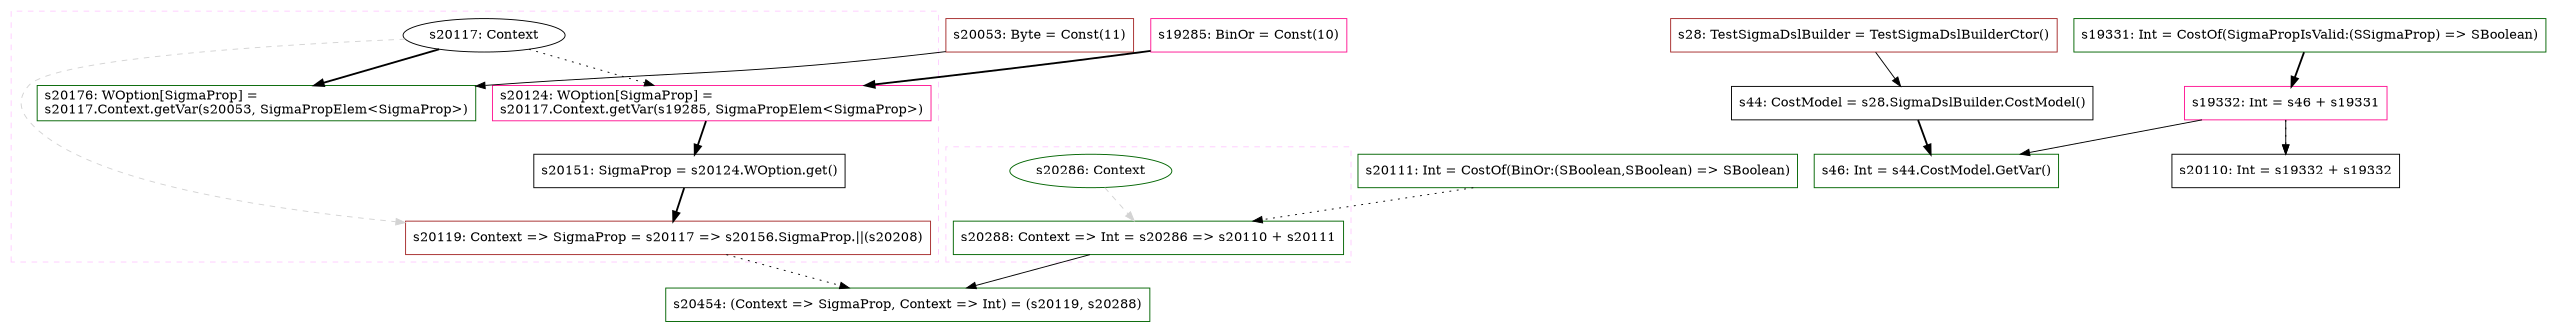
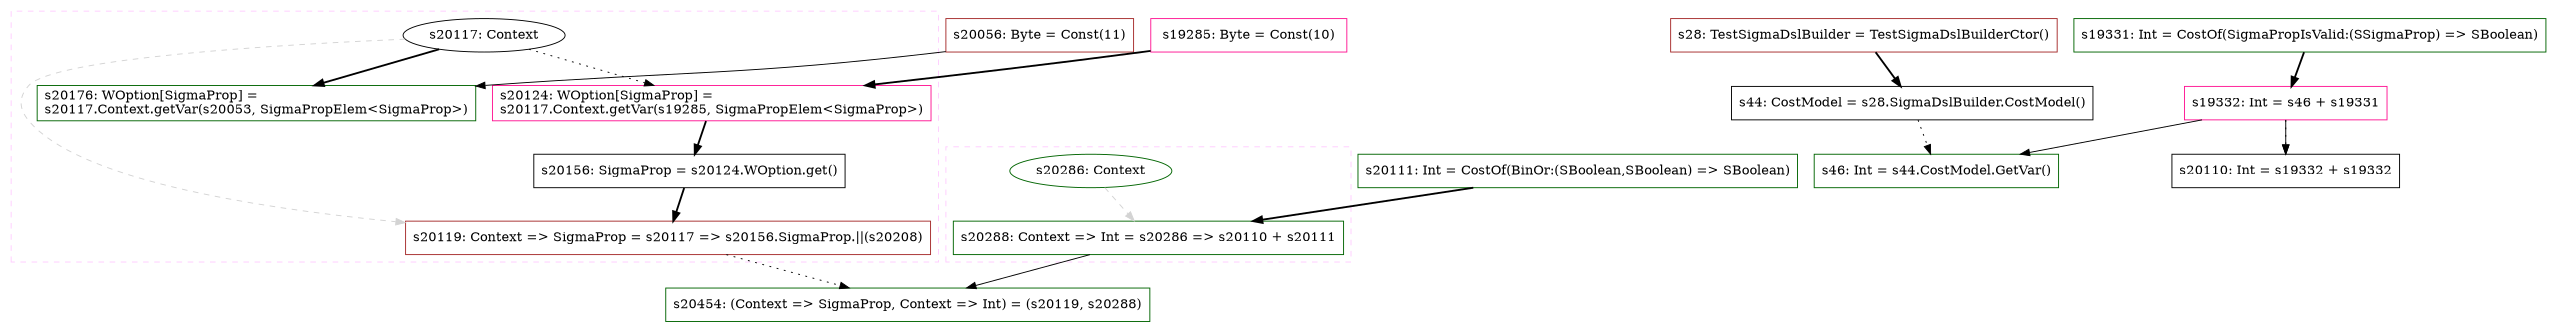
(1040, 35) -> (1040, 35)
(1249, 35) -> (1249, 35)
(1885, 65) -> (1885, 65)
(1923, 133) -> (1923, 133)
(689, 171) -> (689, 171)
(1368, 204) -> (1368, 204)
